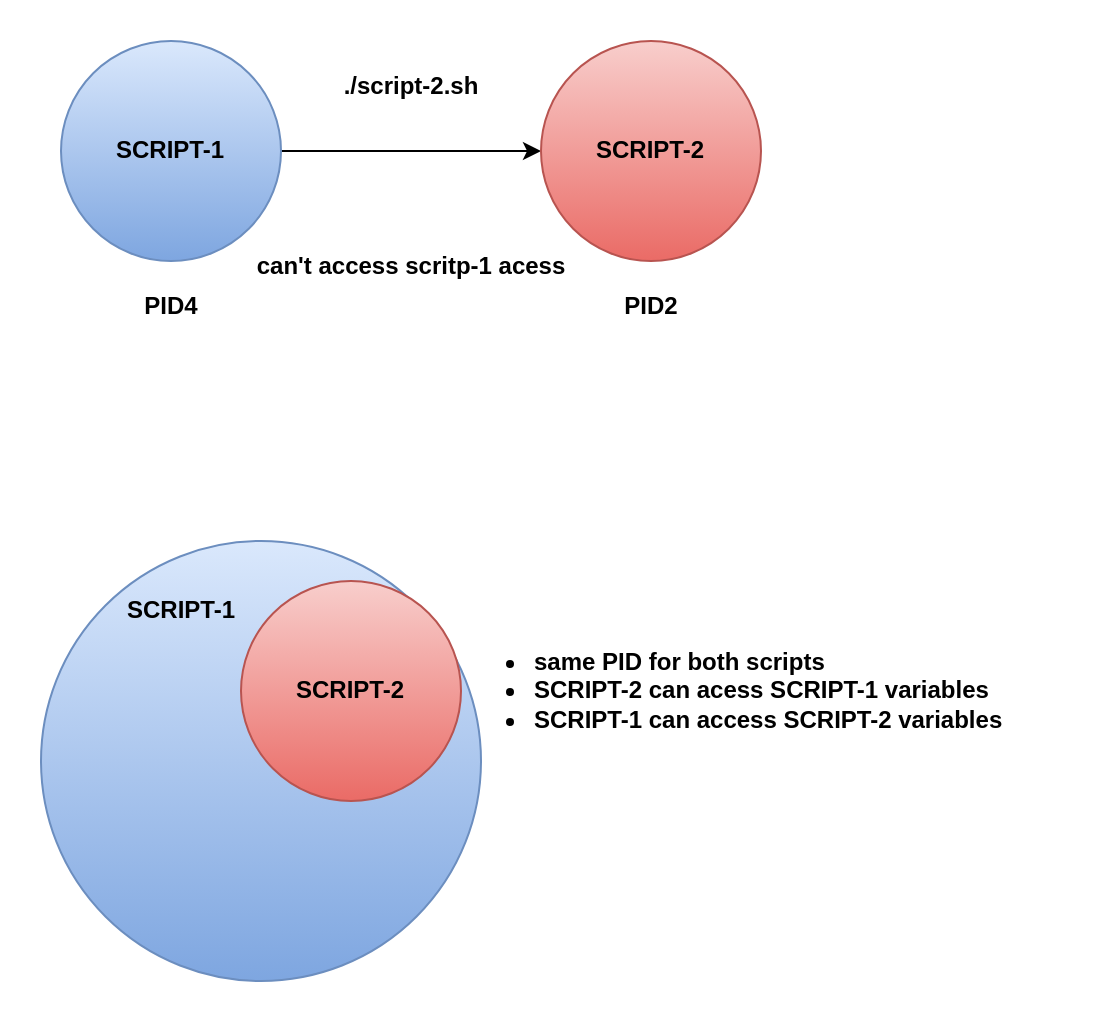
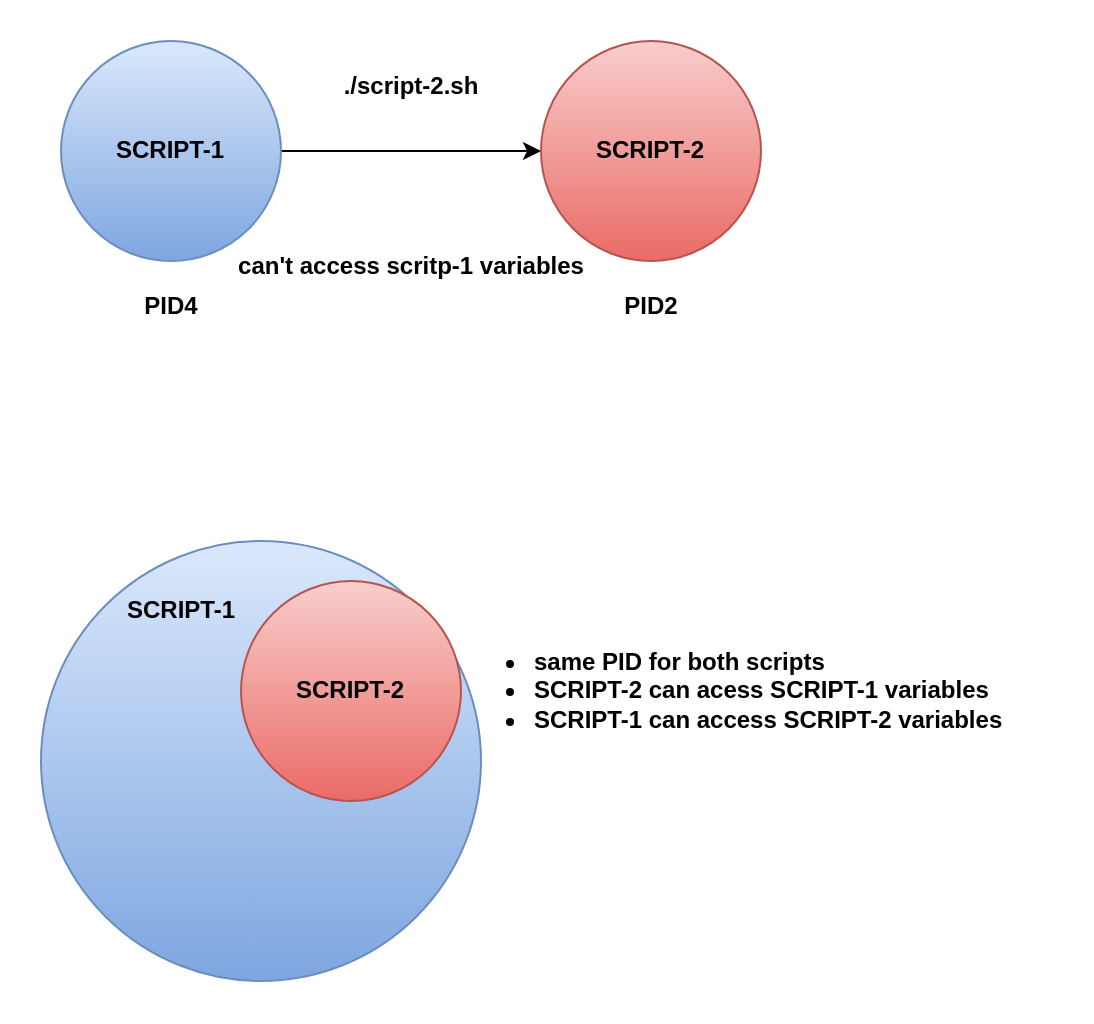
(412, 267) -> (412, 267)
